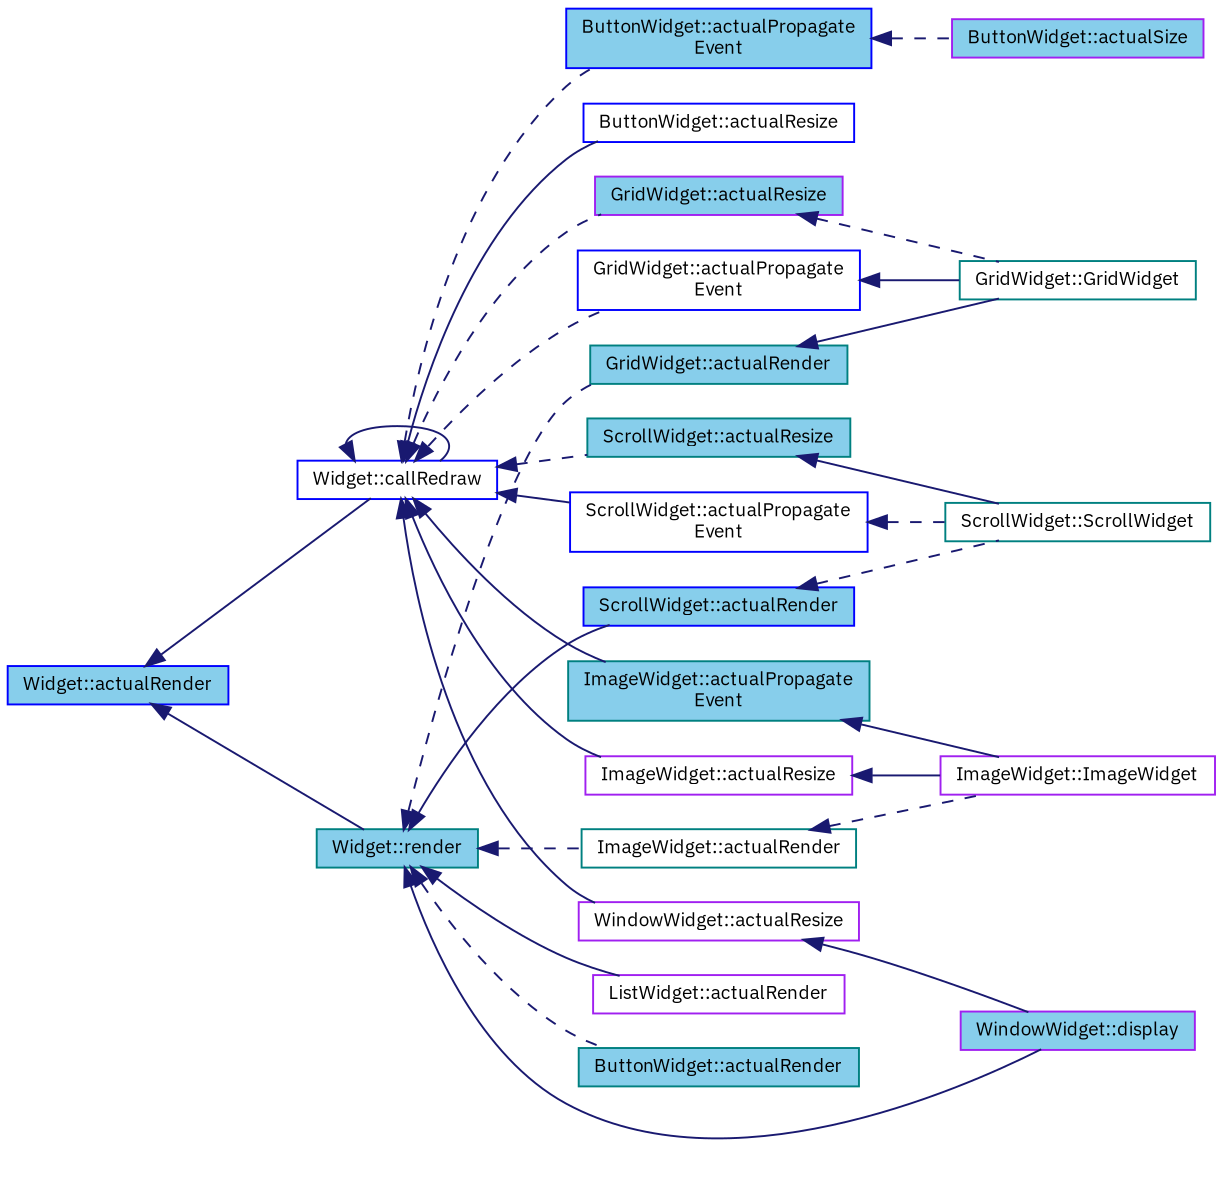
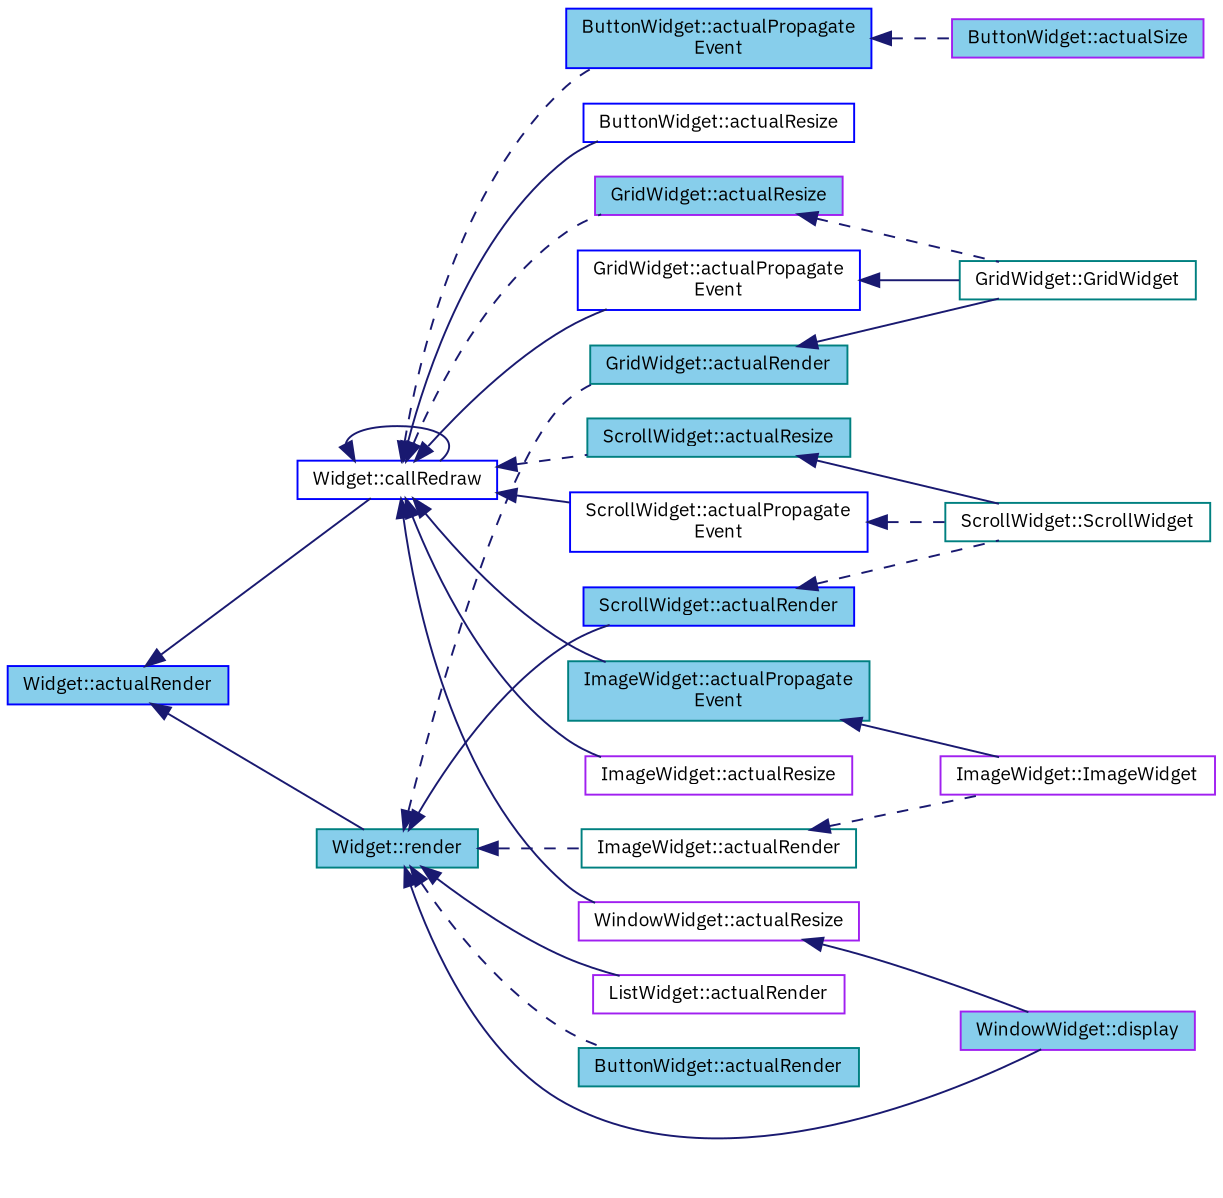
(510, 368) -> (510, 368)
(906, 775) -> none
